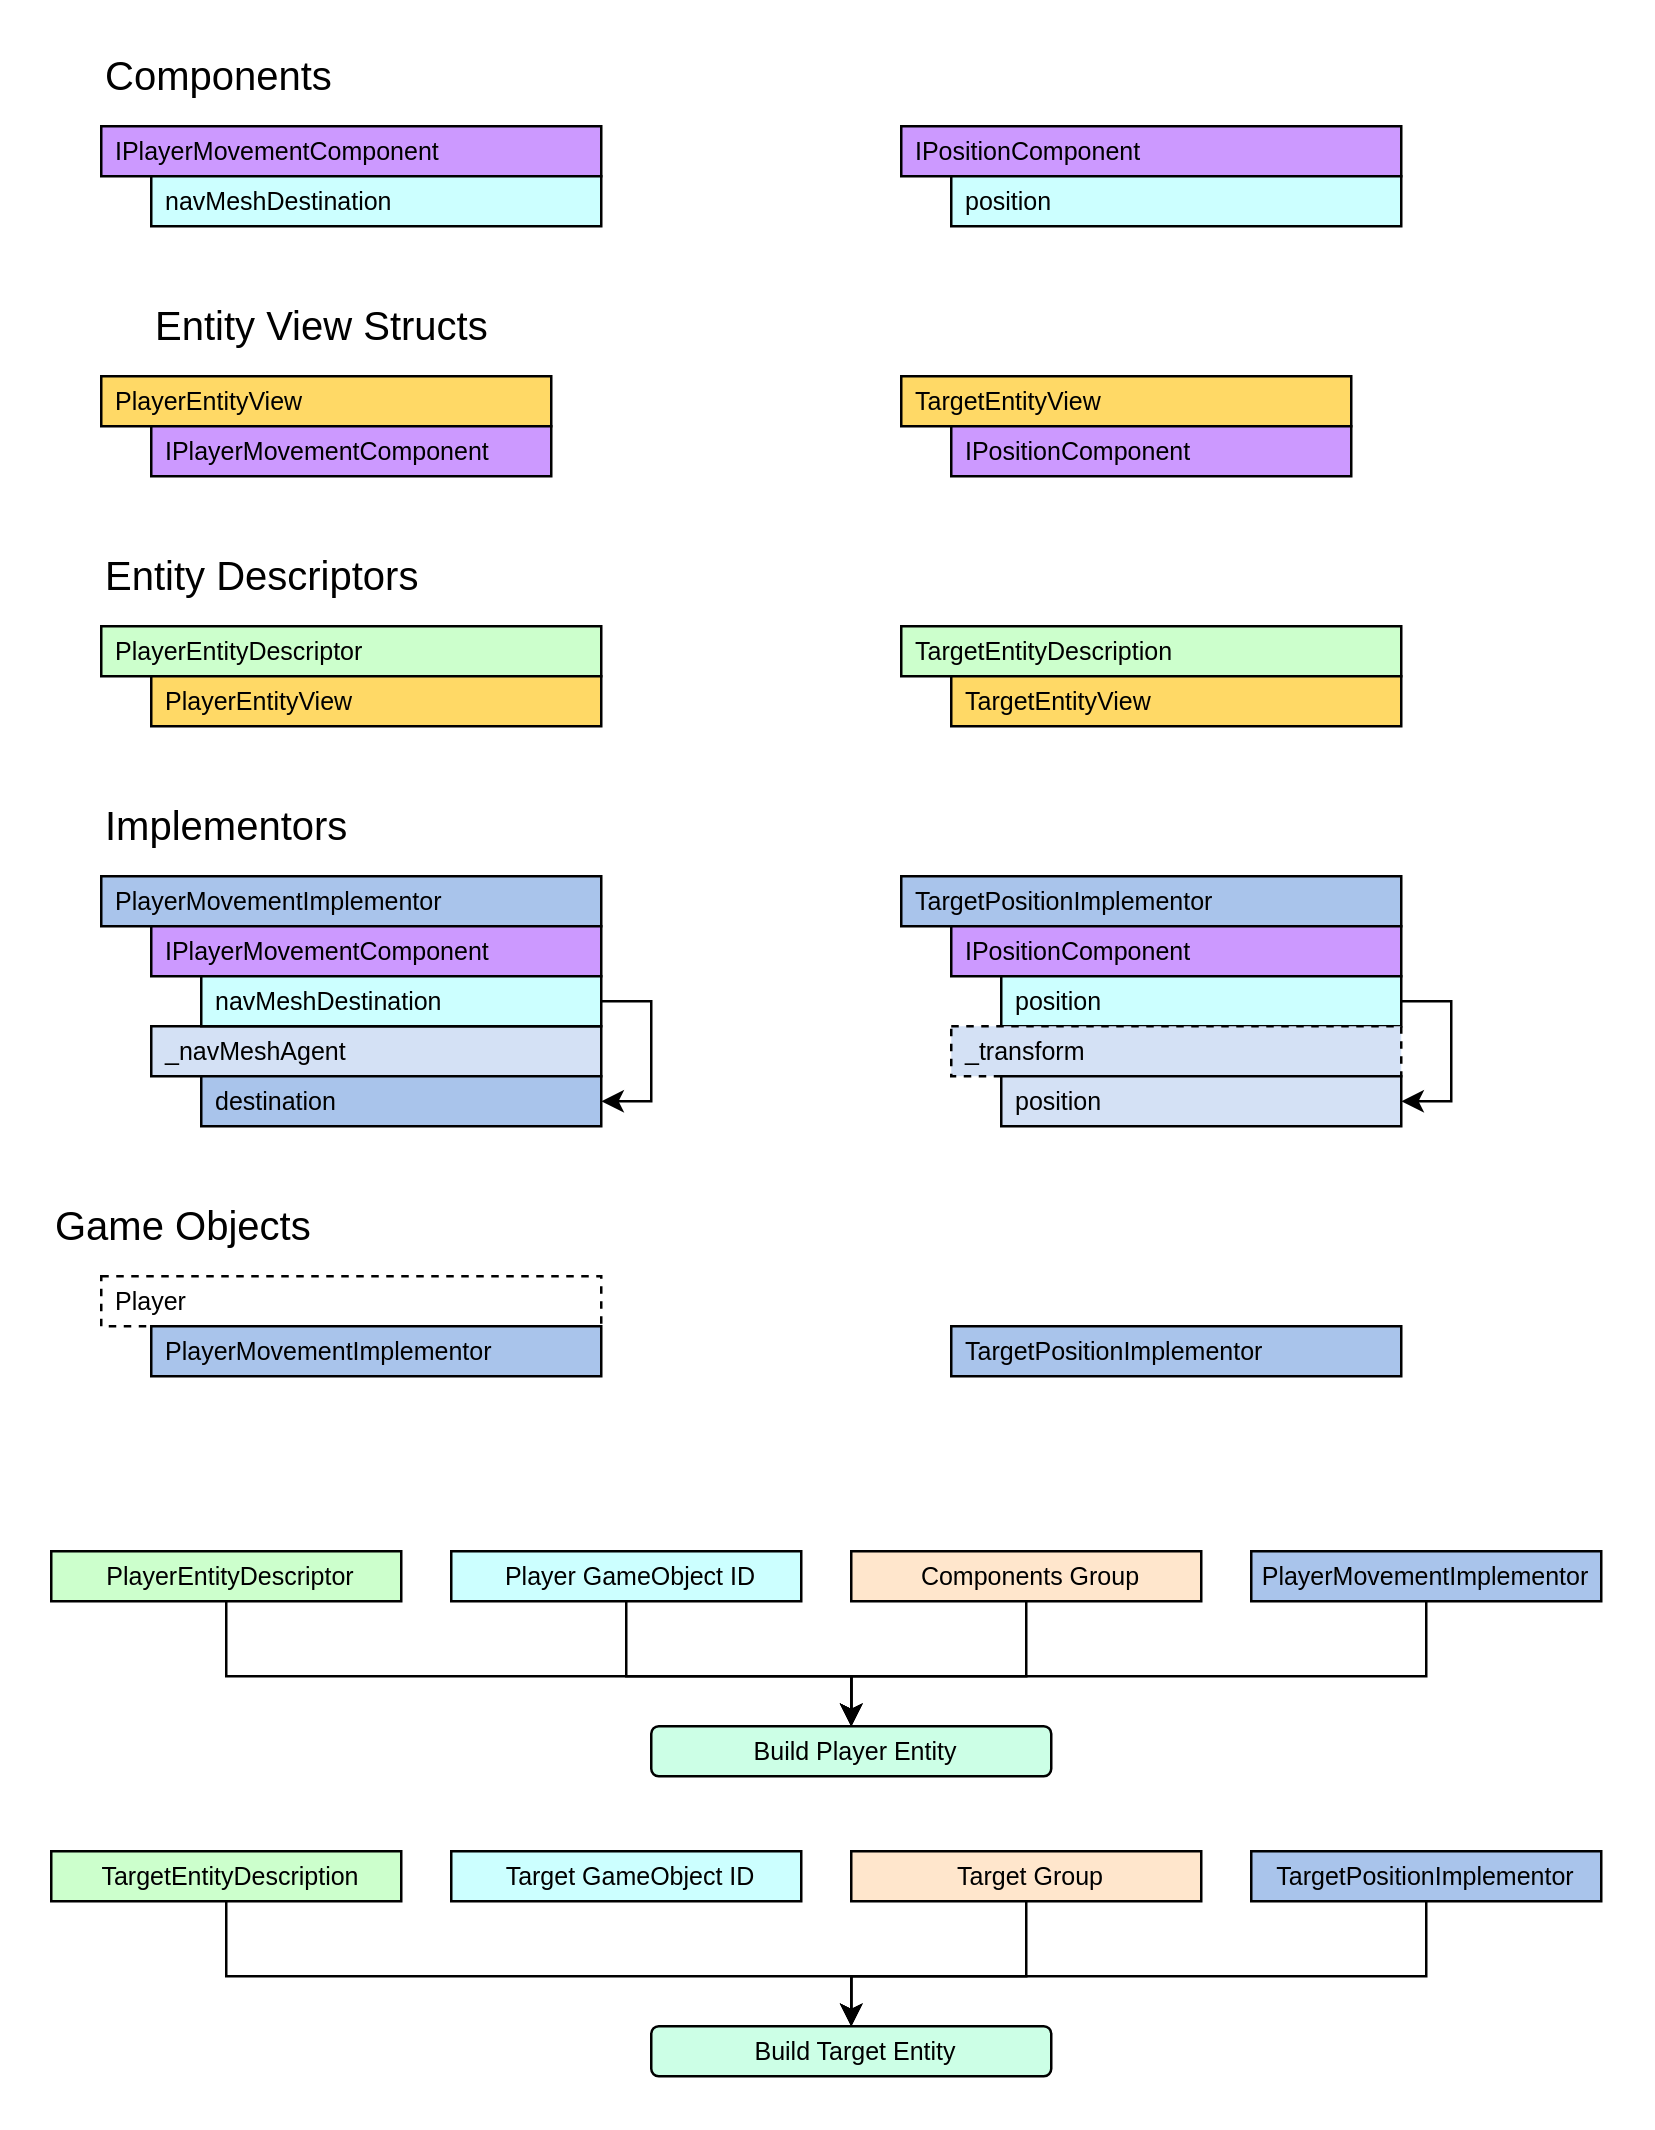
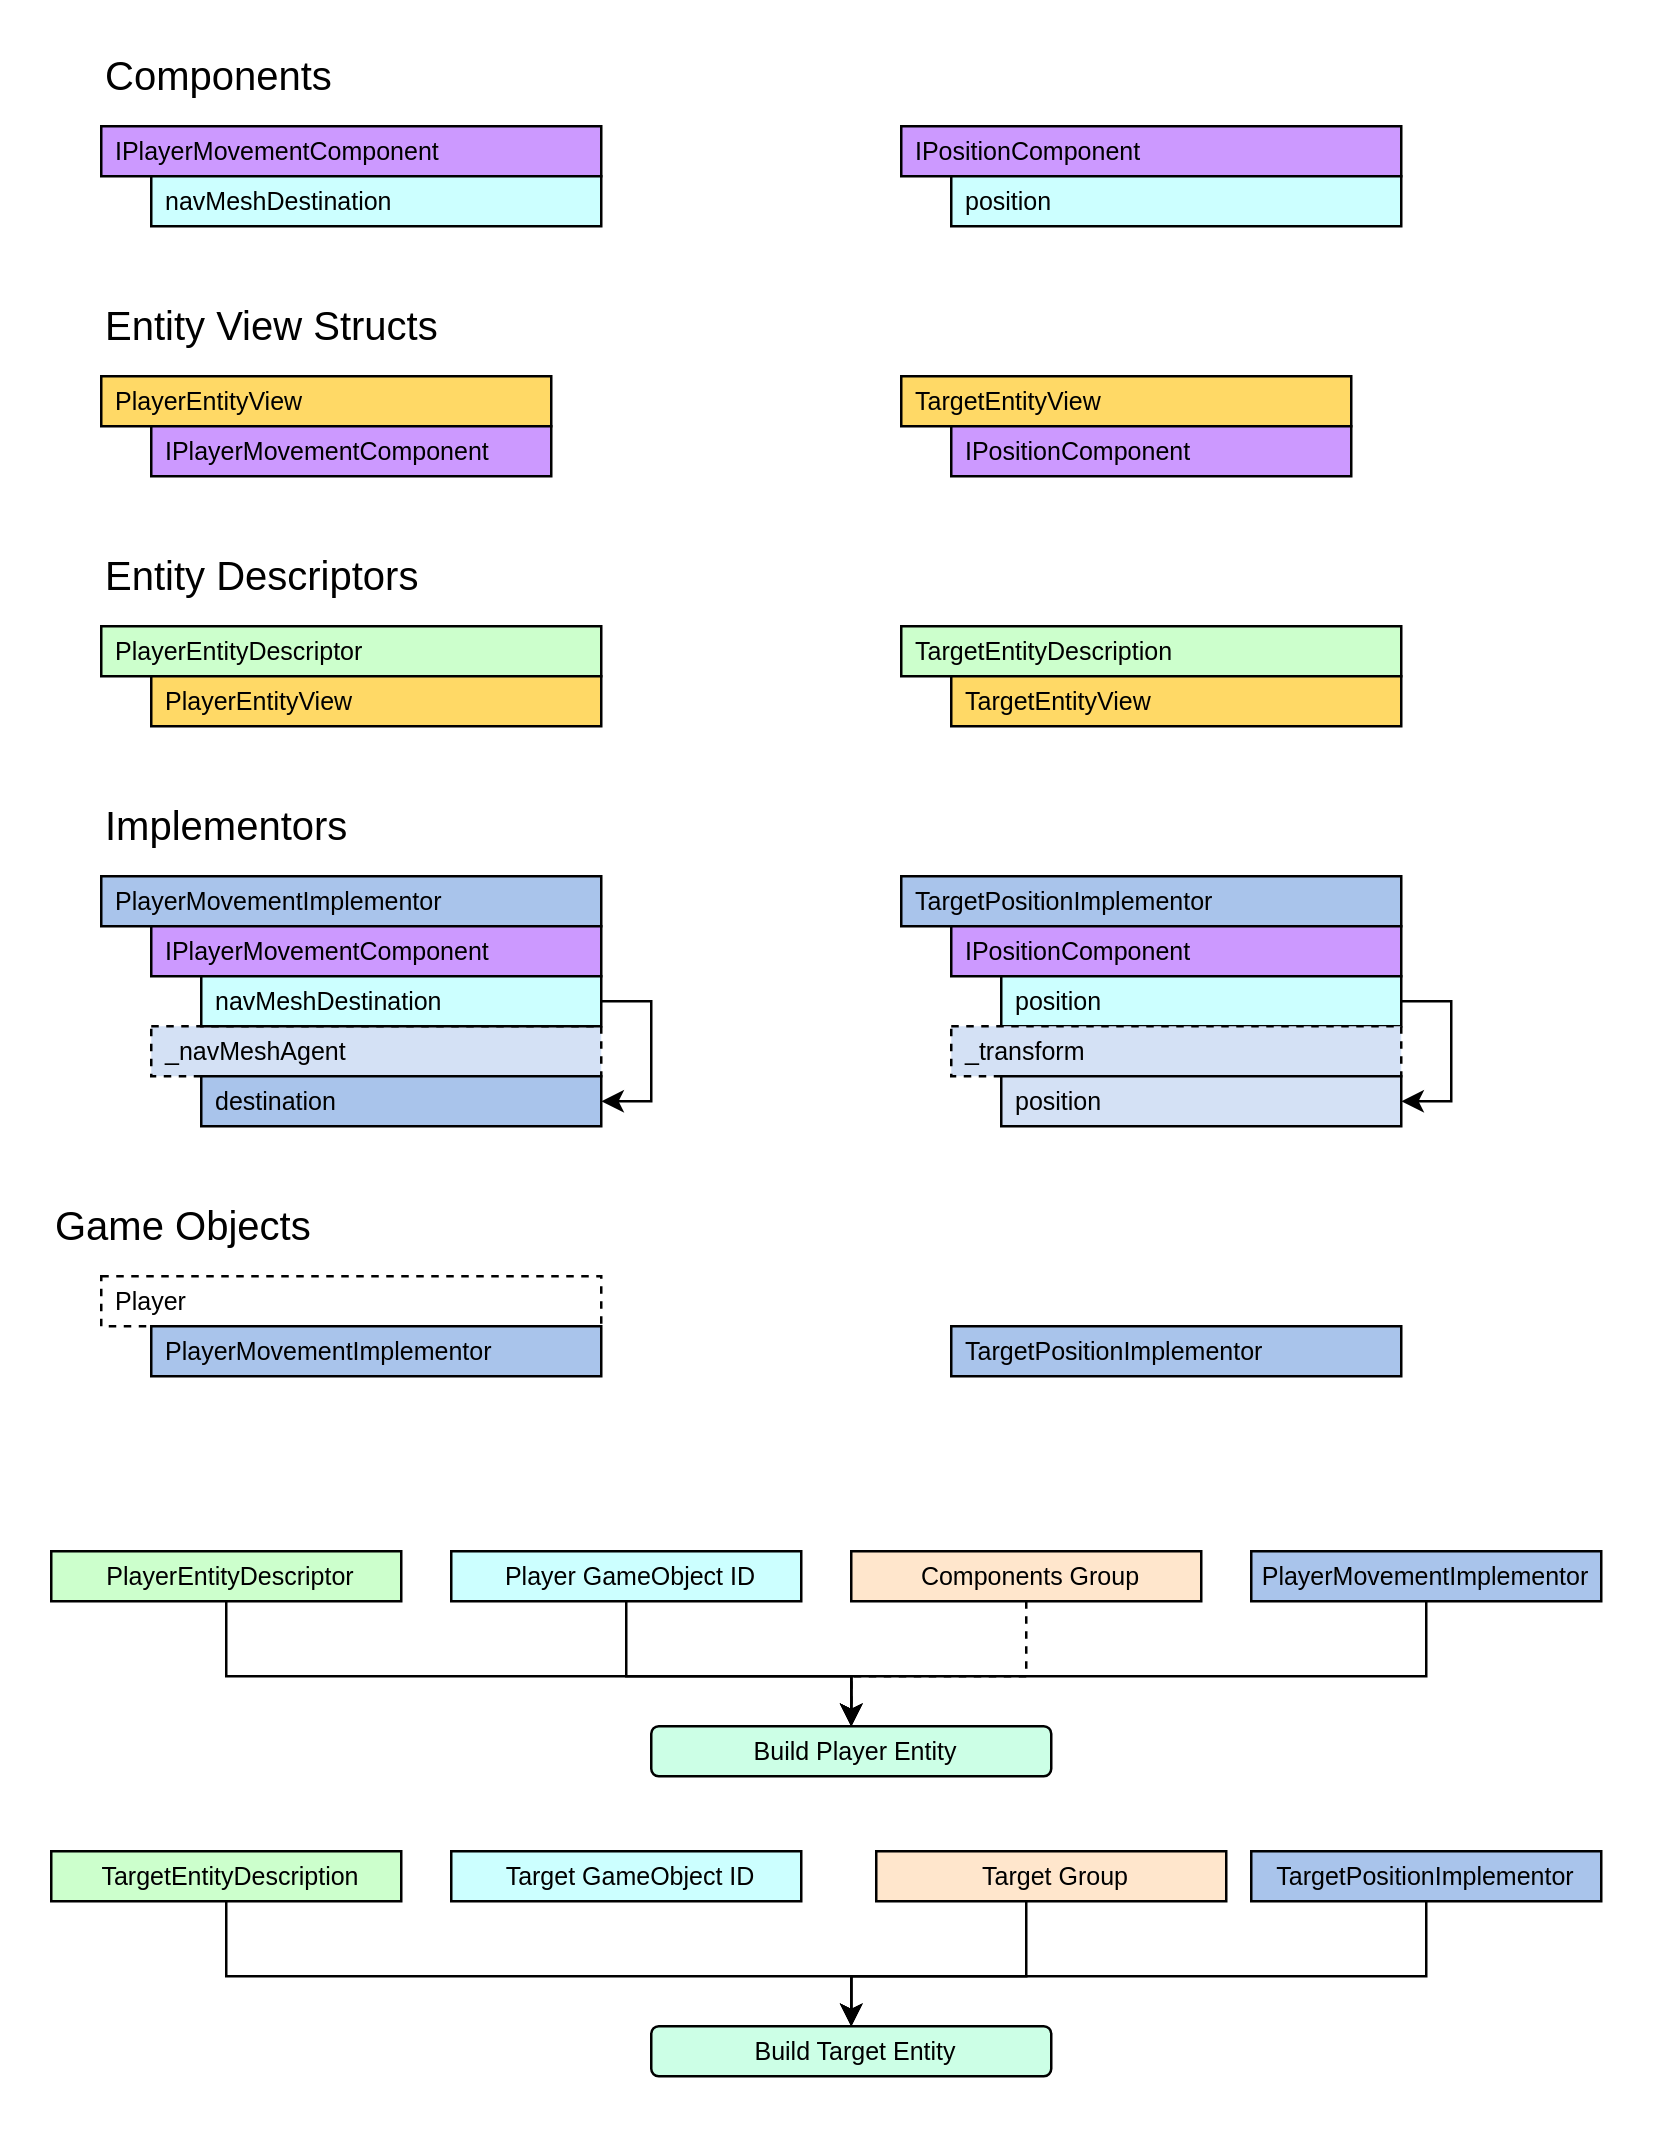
(339, 326) -> (289, 326)
(376, 1051) -> (376, 1051)
(1026, 1639) -> (1026, 1639)
(1026, 1876) -> (1051, 1876)
